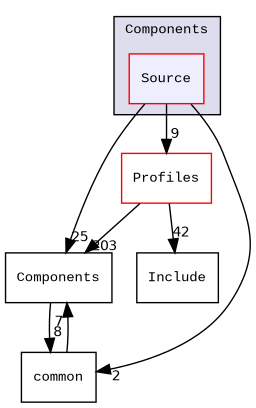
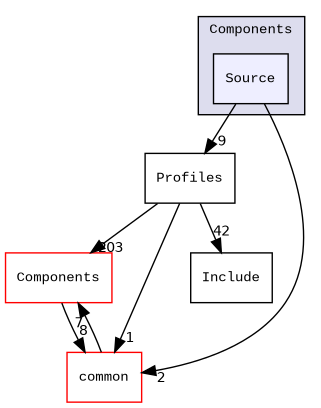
(167, 79) -> (251, 79)
(101, 168) -> none
(167, 178) -> (190, 178)
none -> (150, 271)
(59, 278) -> (59, 278)
(59, 377) -> (104, 377)
